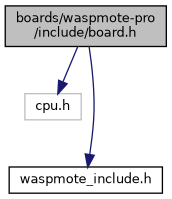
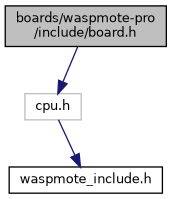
(94, 100) -> (67, 137)
